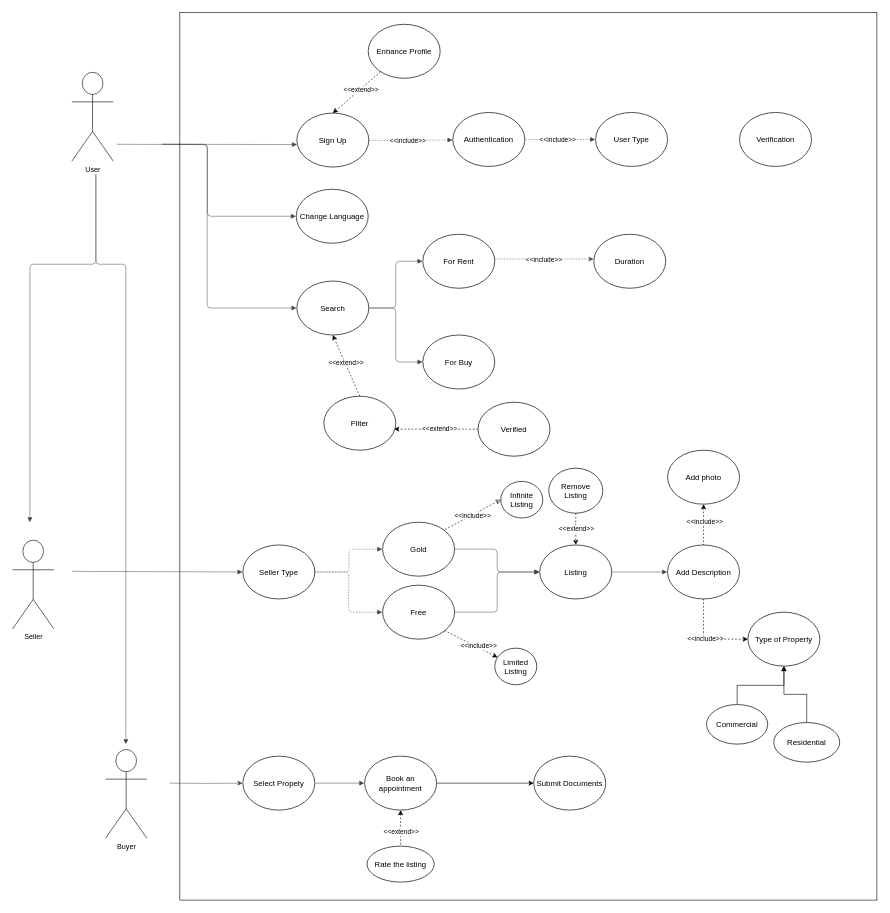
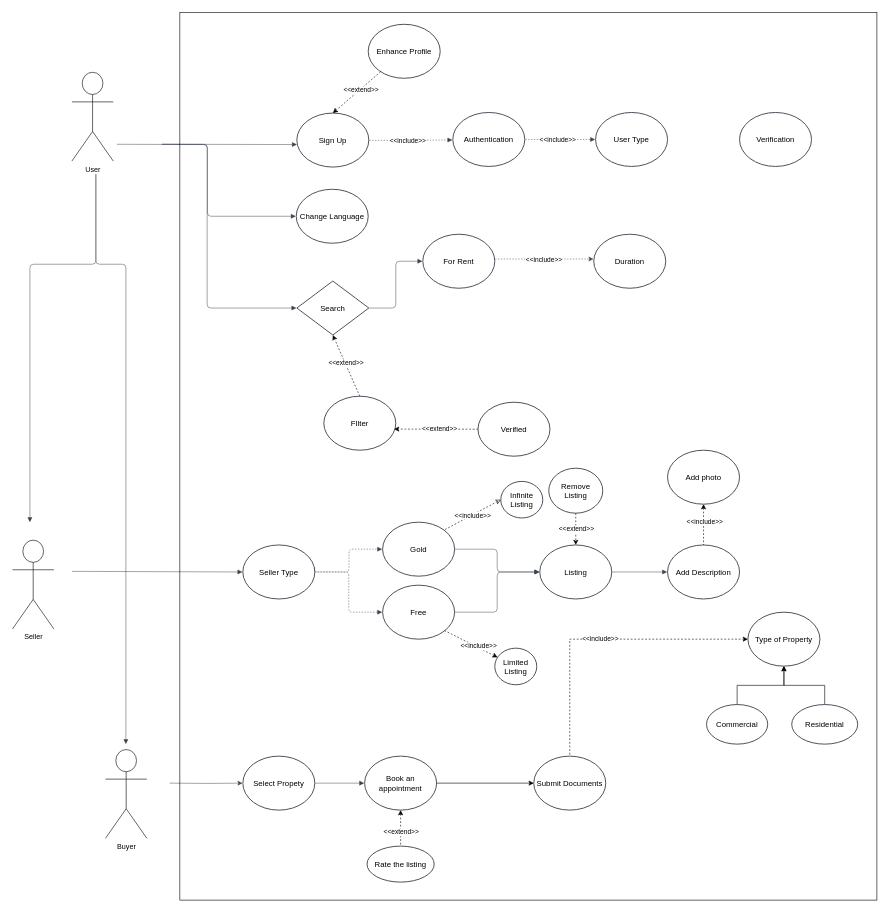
(333, 308) -> (333, 308)
(396, 361) -> none
(459, 362) -> none
(704, 629) -> (589, 639)
(807, 743) -> (825, 725)
